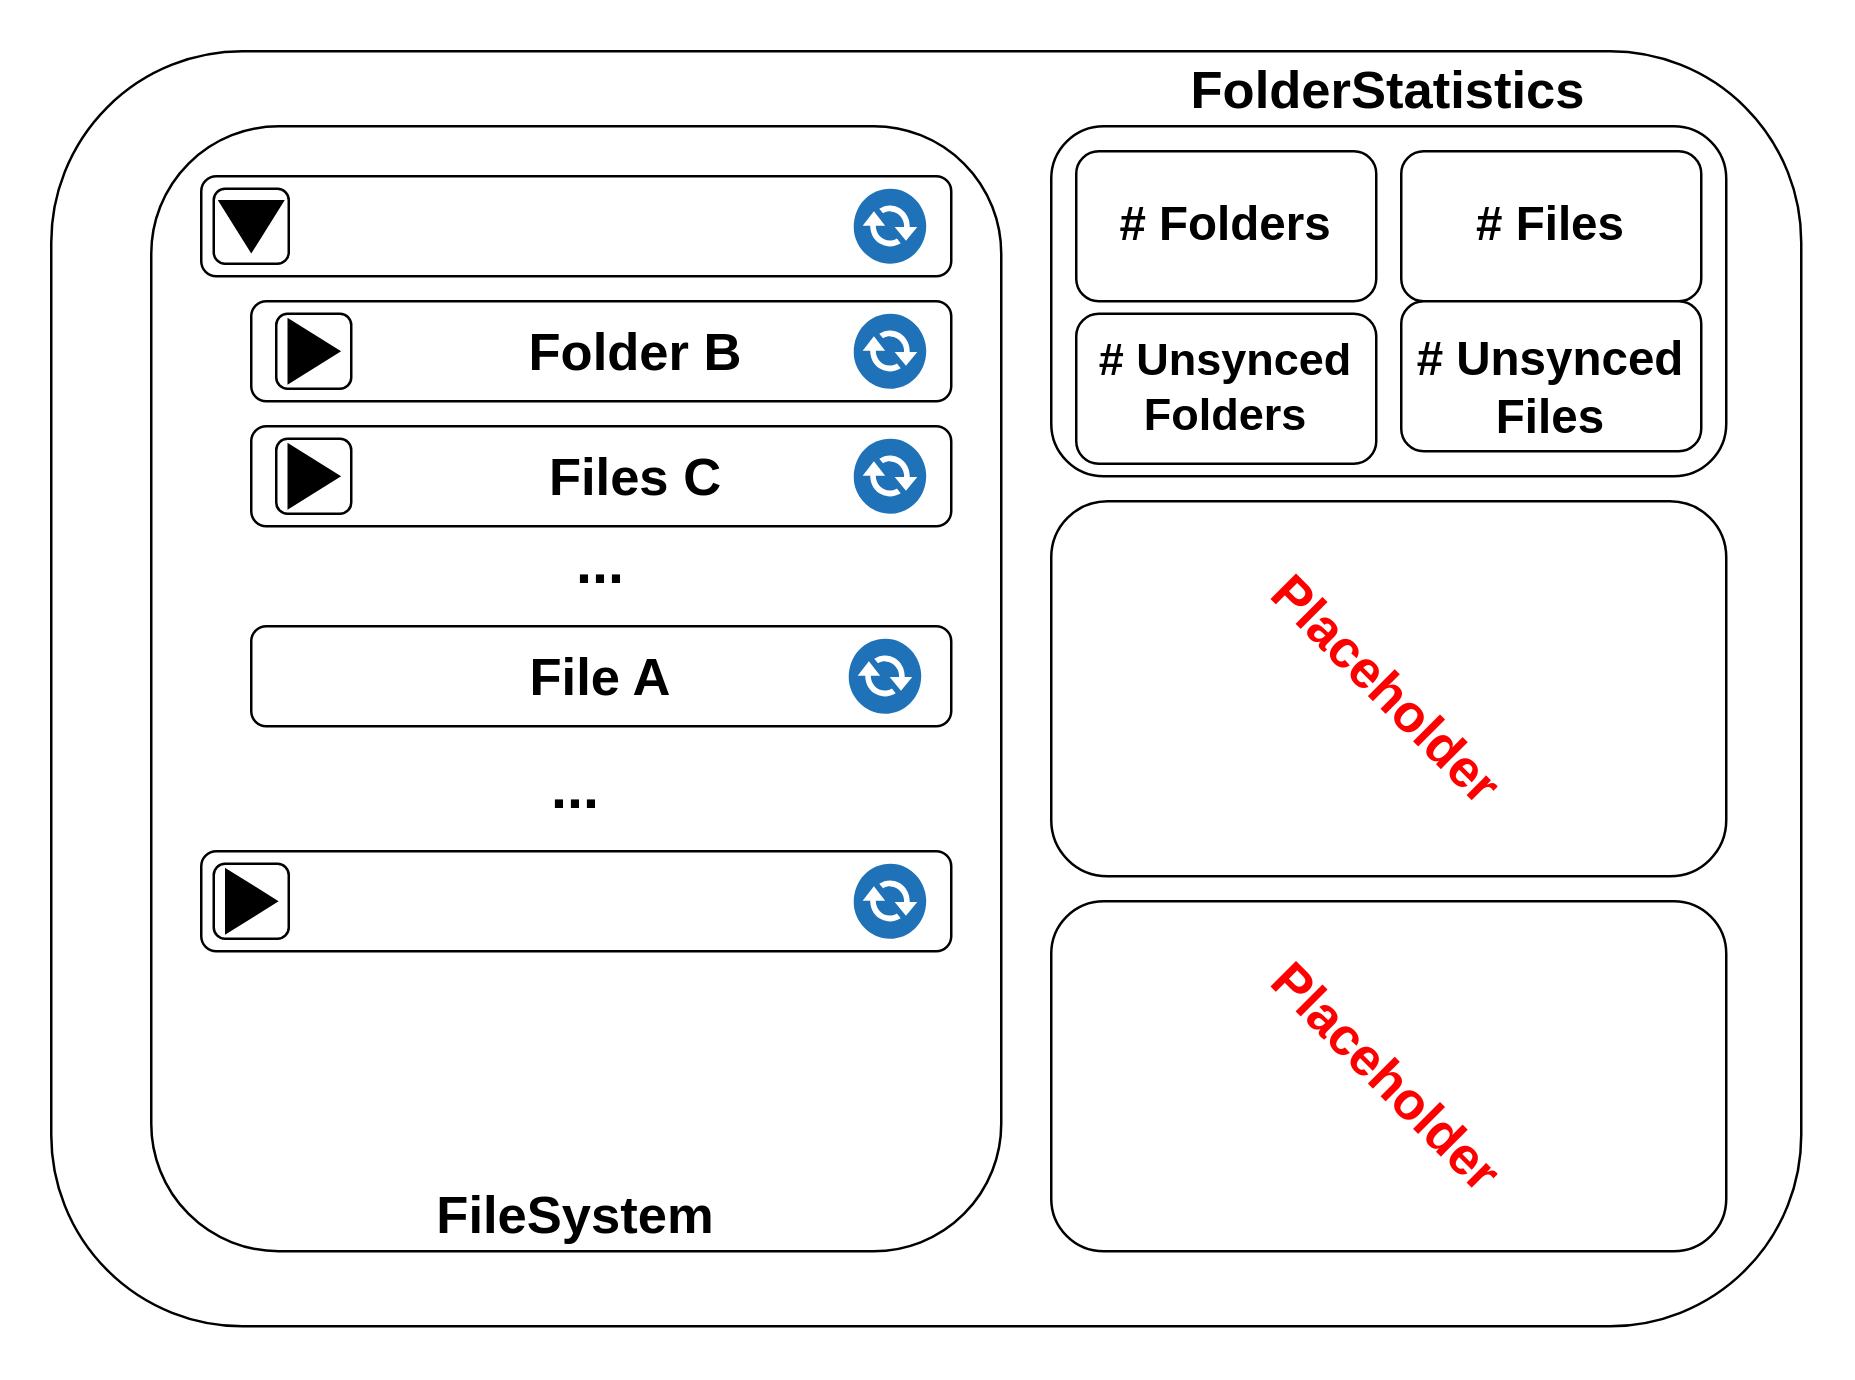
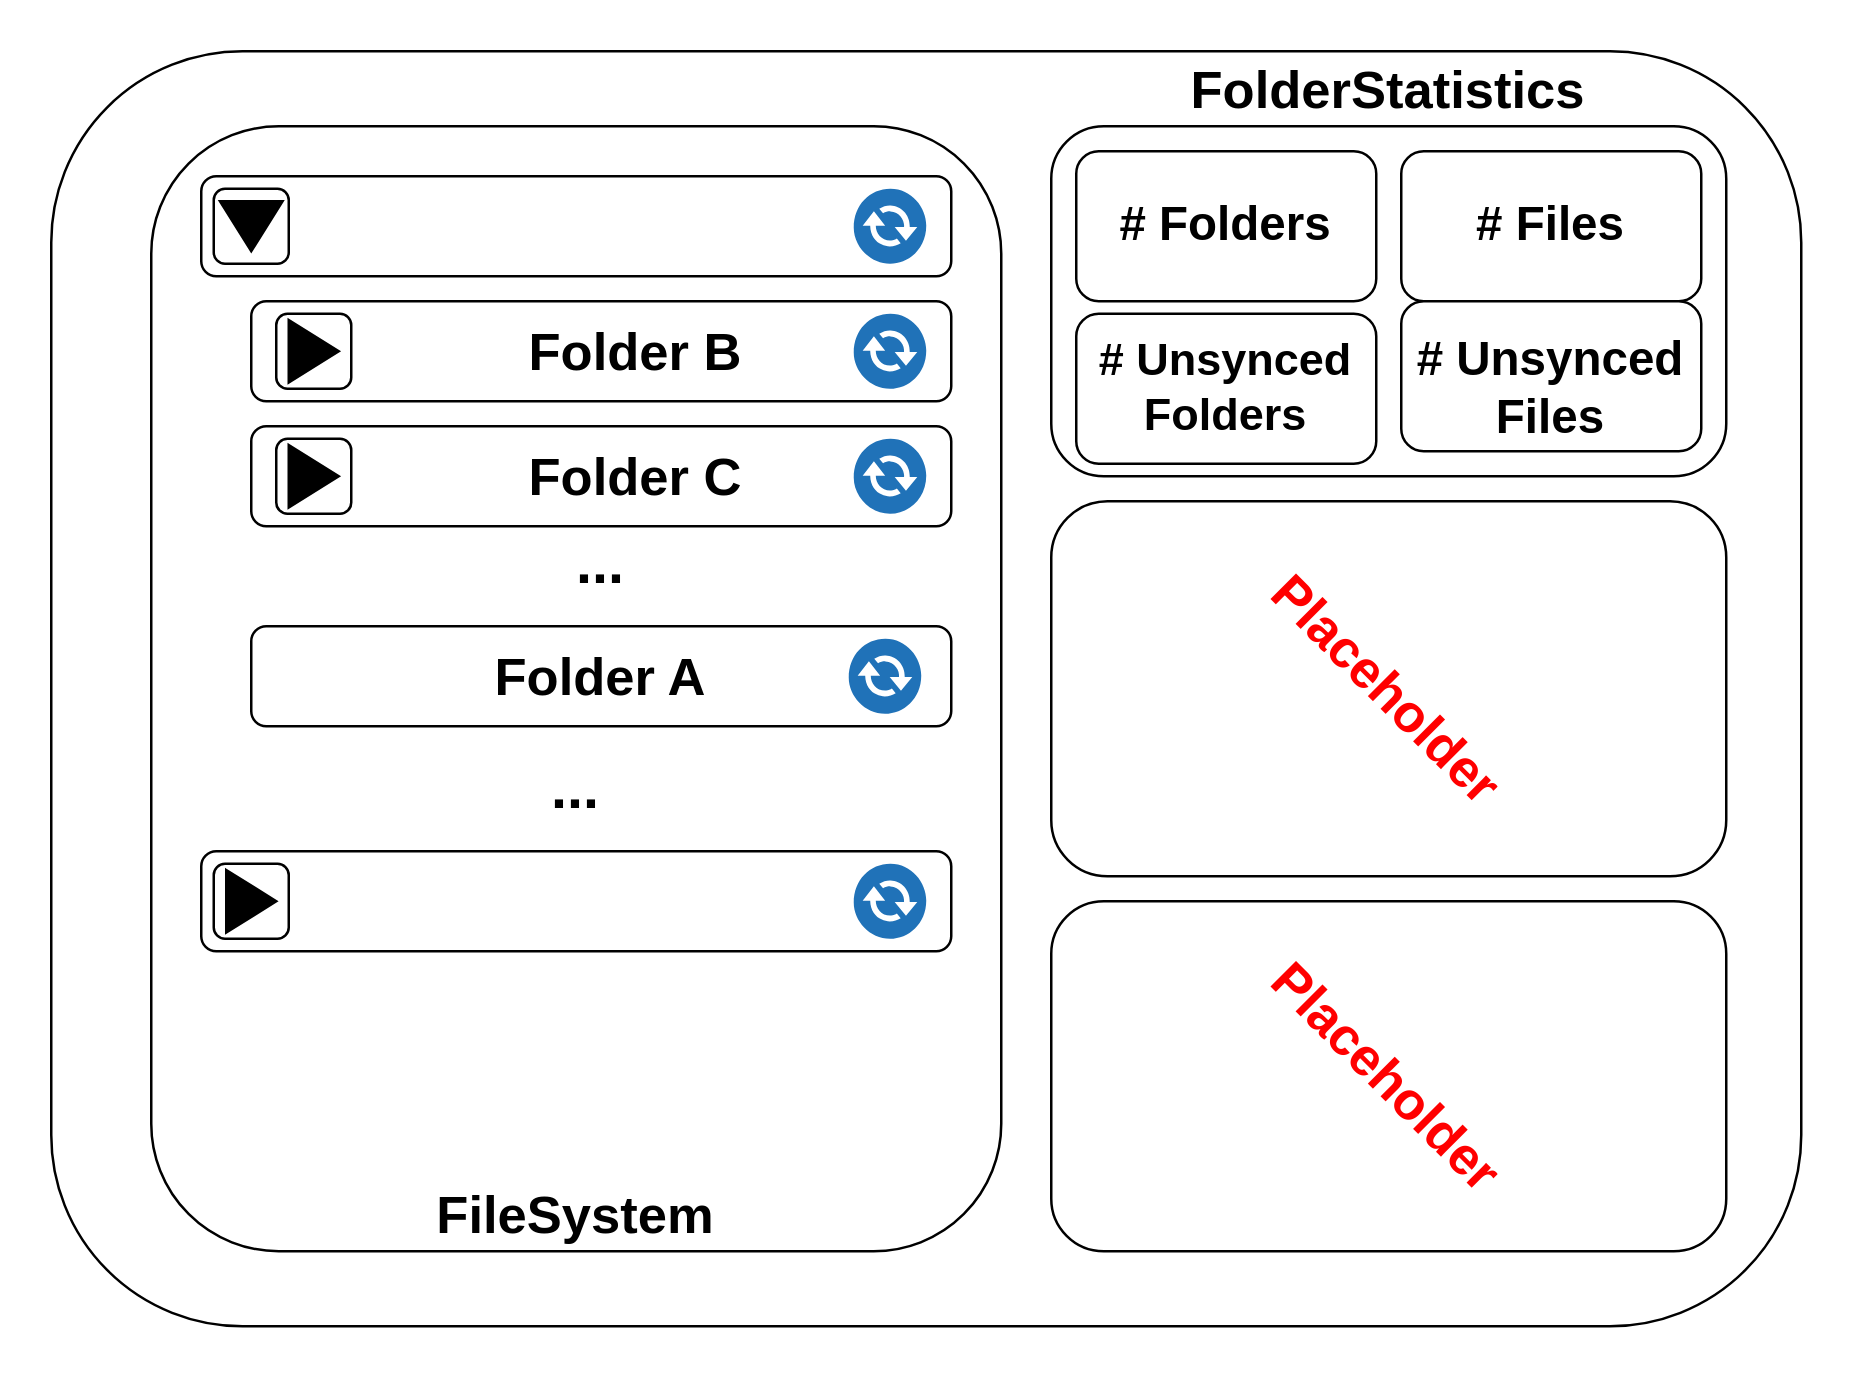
(636, 476) -> (636, 476)
(601, 676) -> (601, 676)
